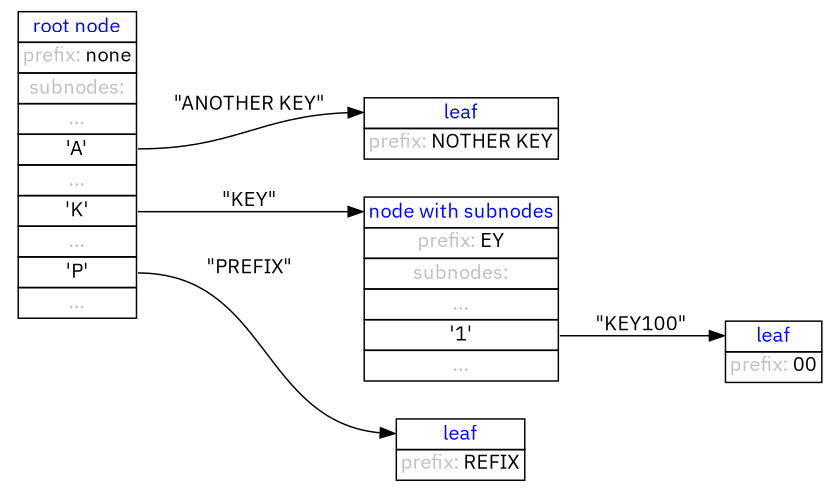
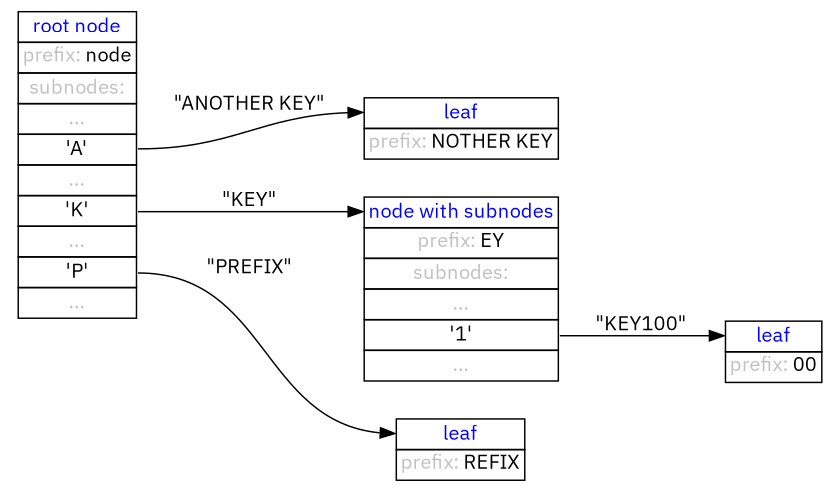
(107, 55) -> (107, 55)
